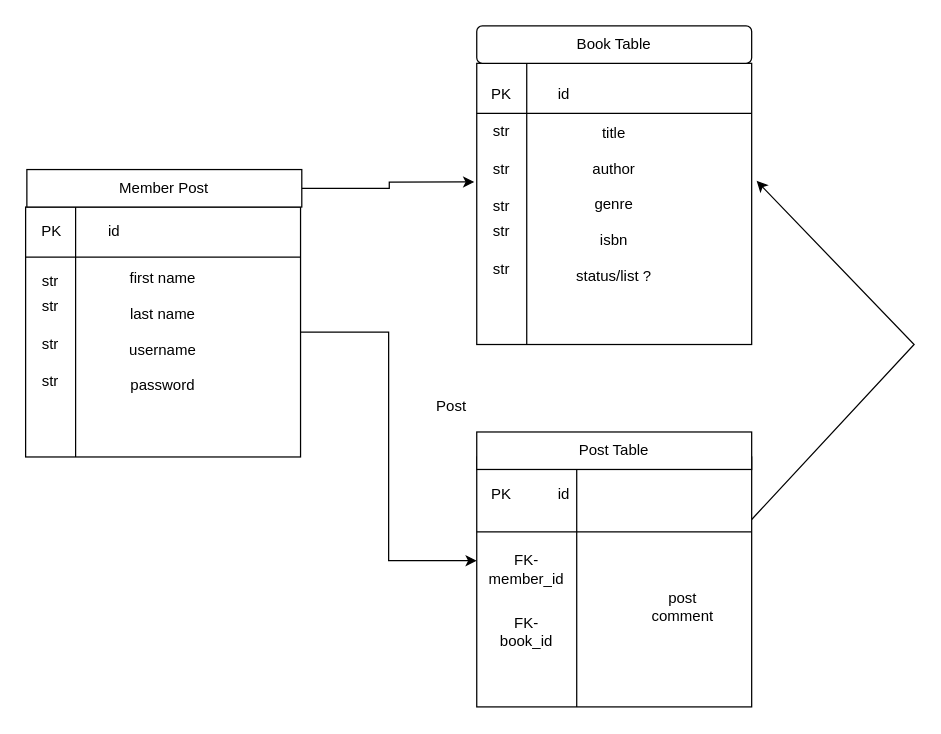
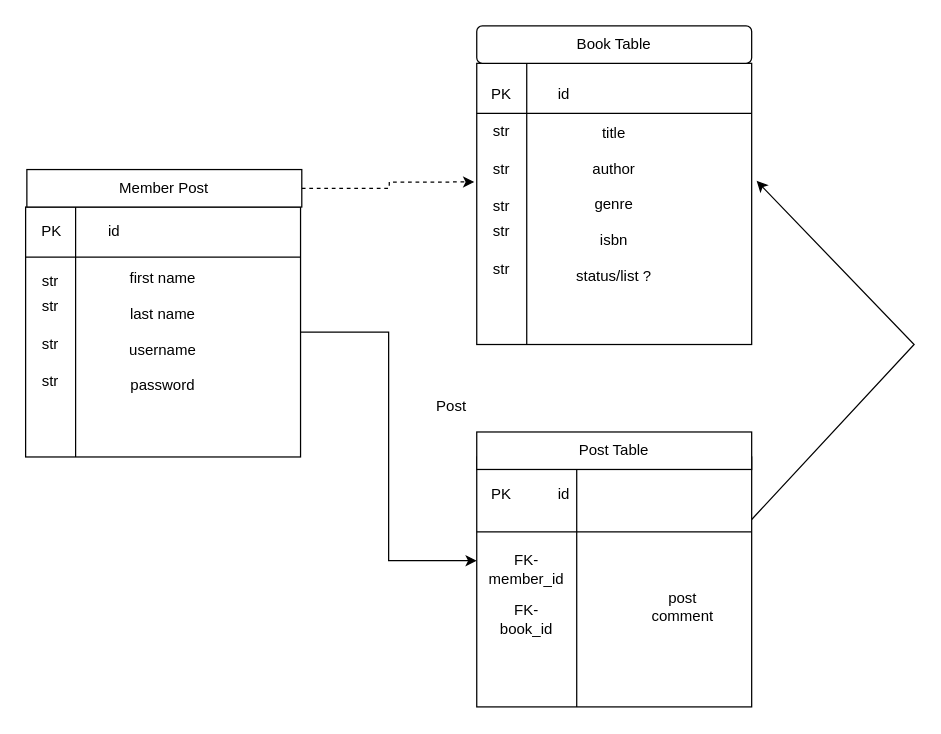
(388, 188) -> (388, 188)
(527, 632) -> (527, 619)
